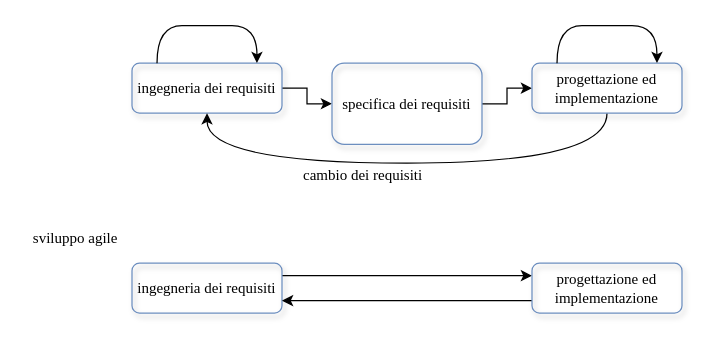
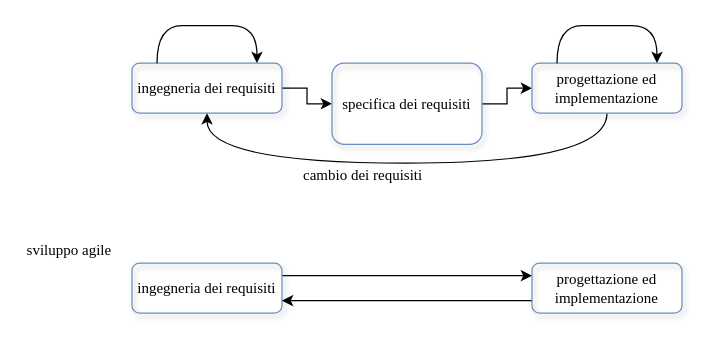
(76, 238) -> (69, 251)
